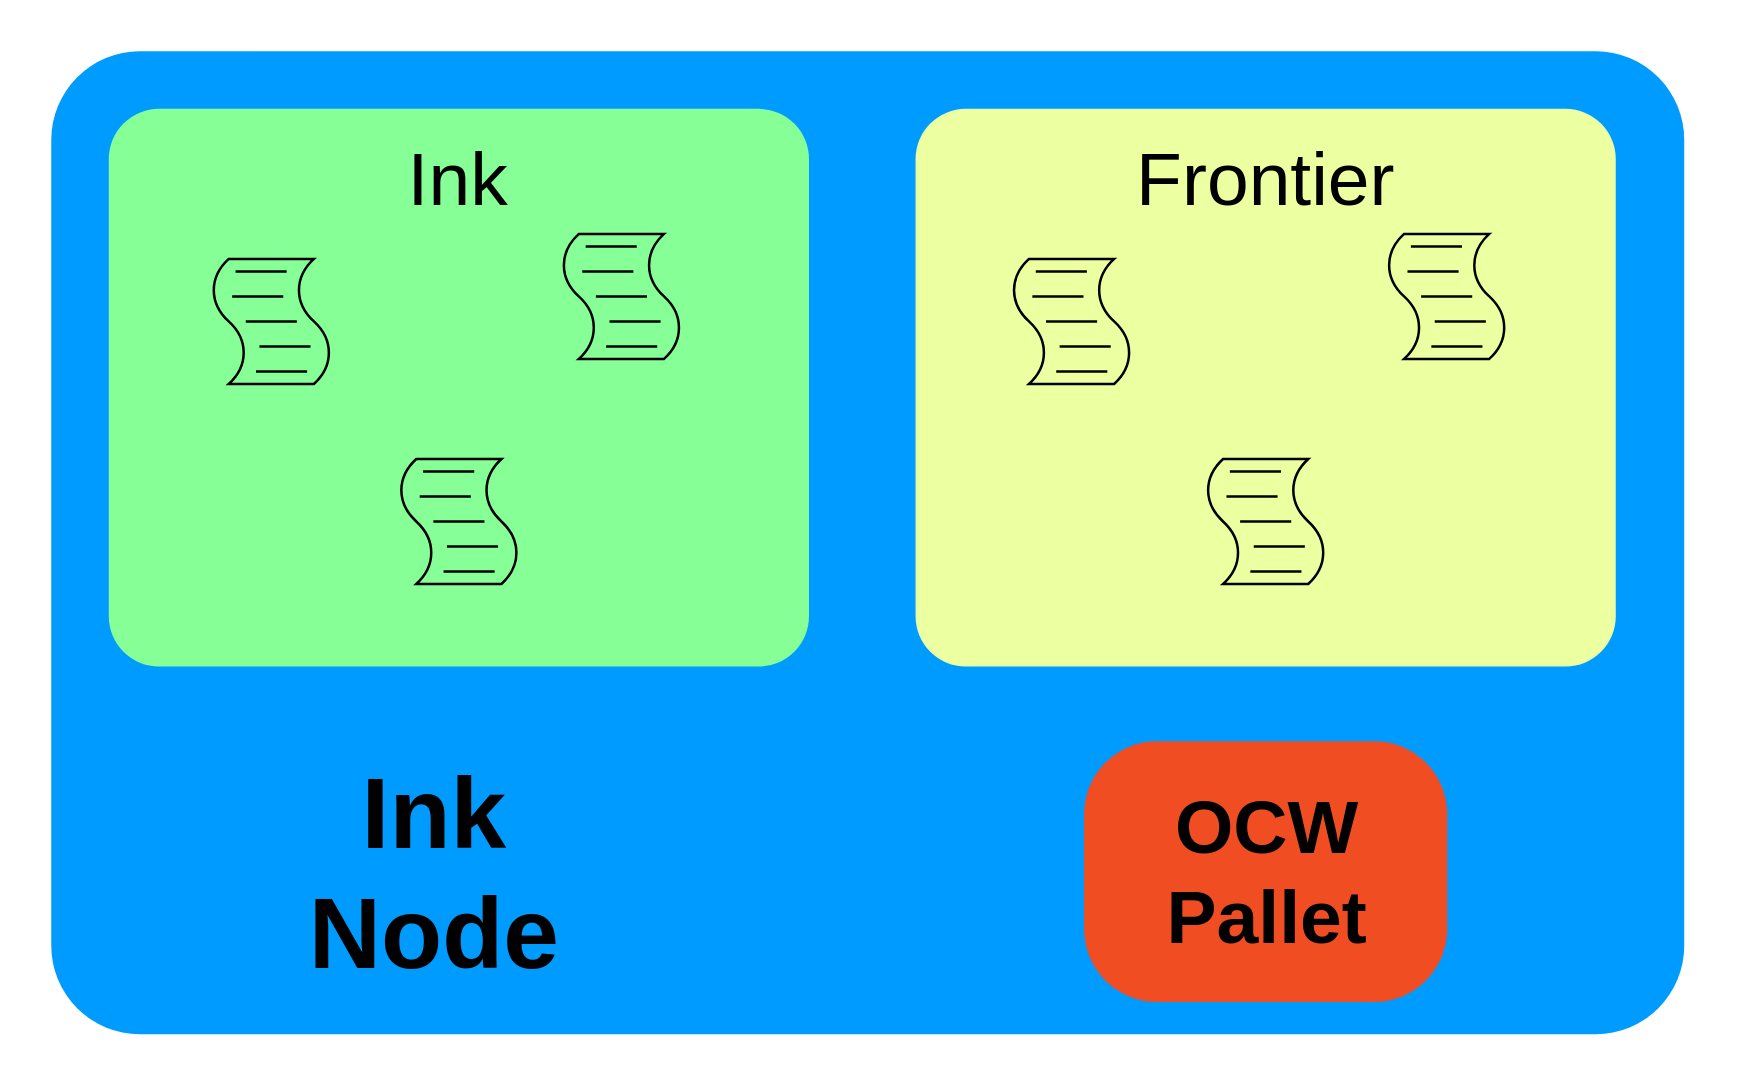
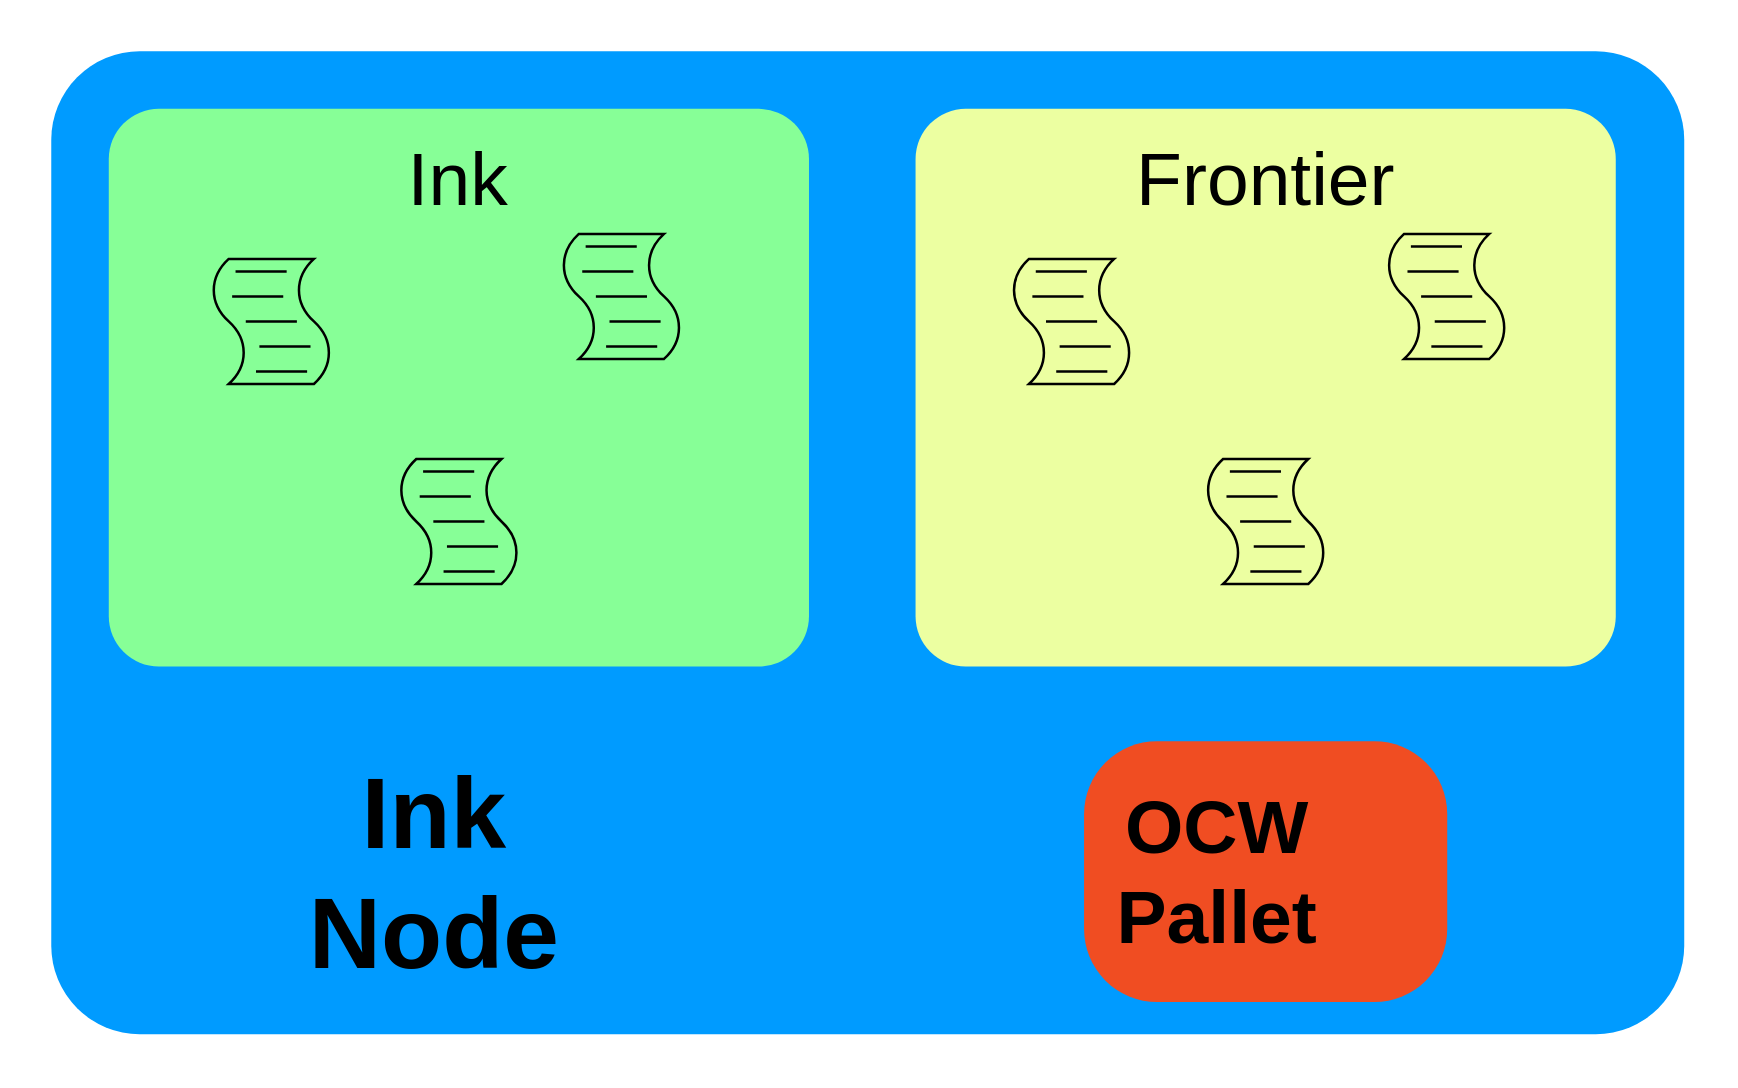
(1265, 871) -> (1215, 871)
